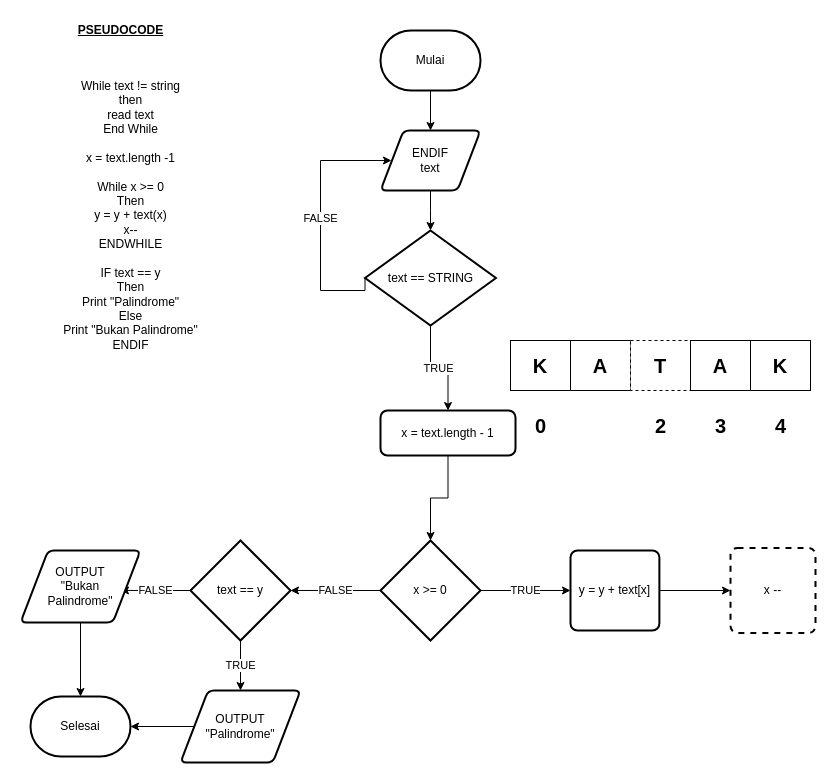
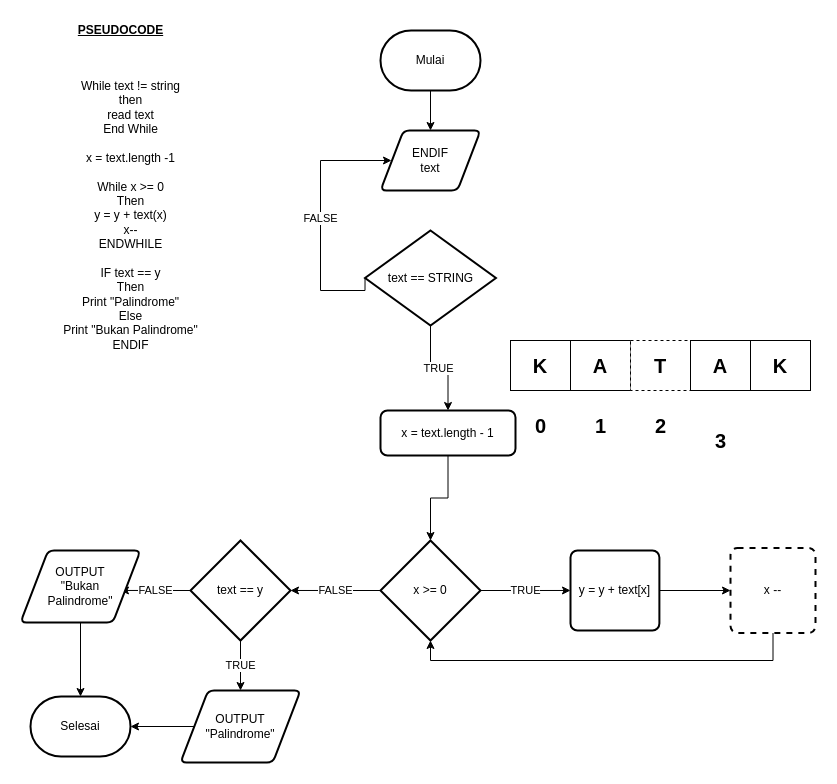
(431, 207) -> none
none -> (601, 426)
(721, 426) -> (721, 441)
(781, 426) -> none
none -> (609, 661)
